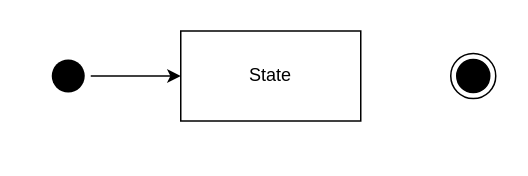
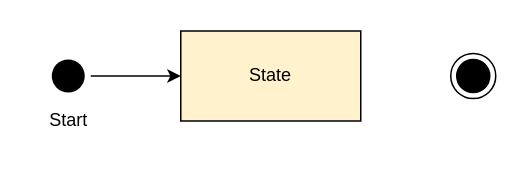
(271, 76) -> (271, 76)
none -> (68, 121)
